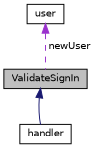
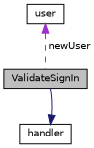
(39, 111) -> (52, 102)
